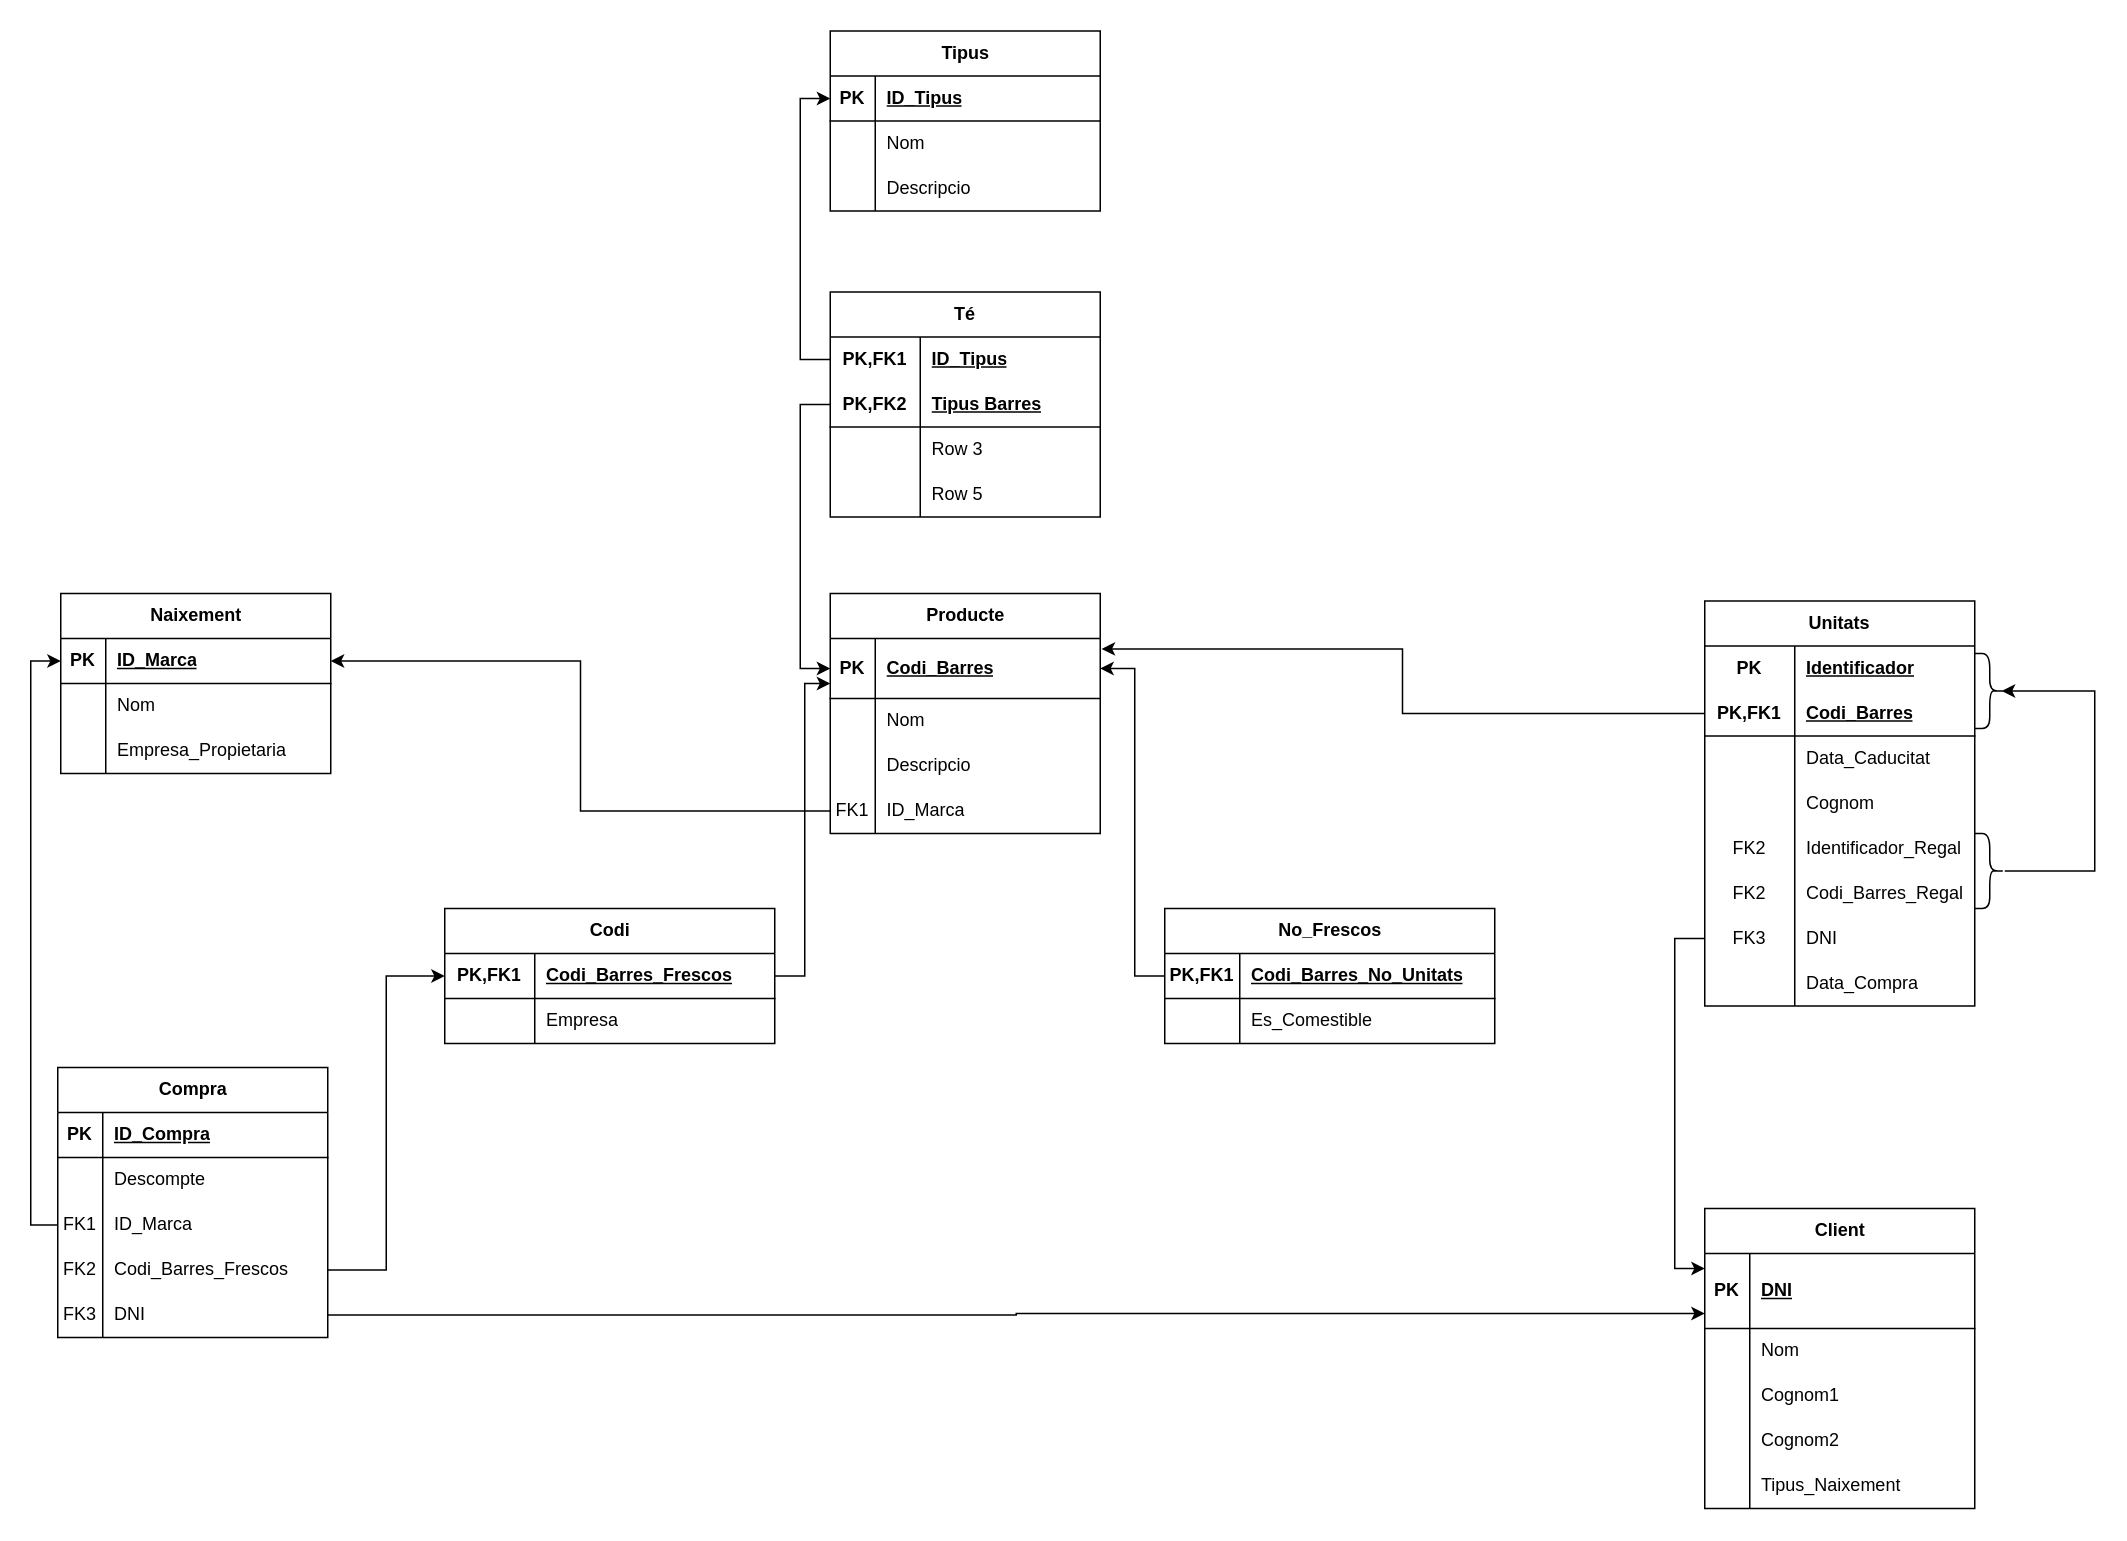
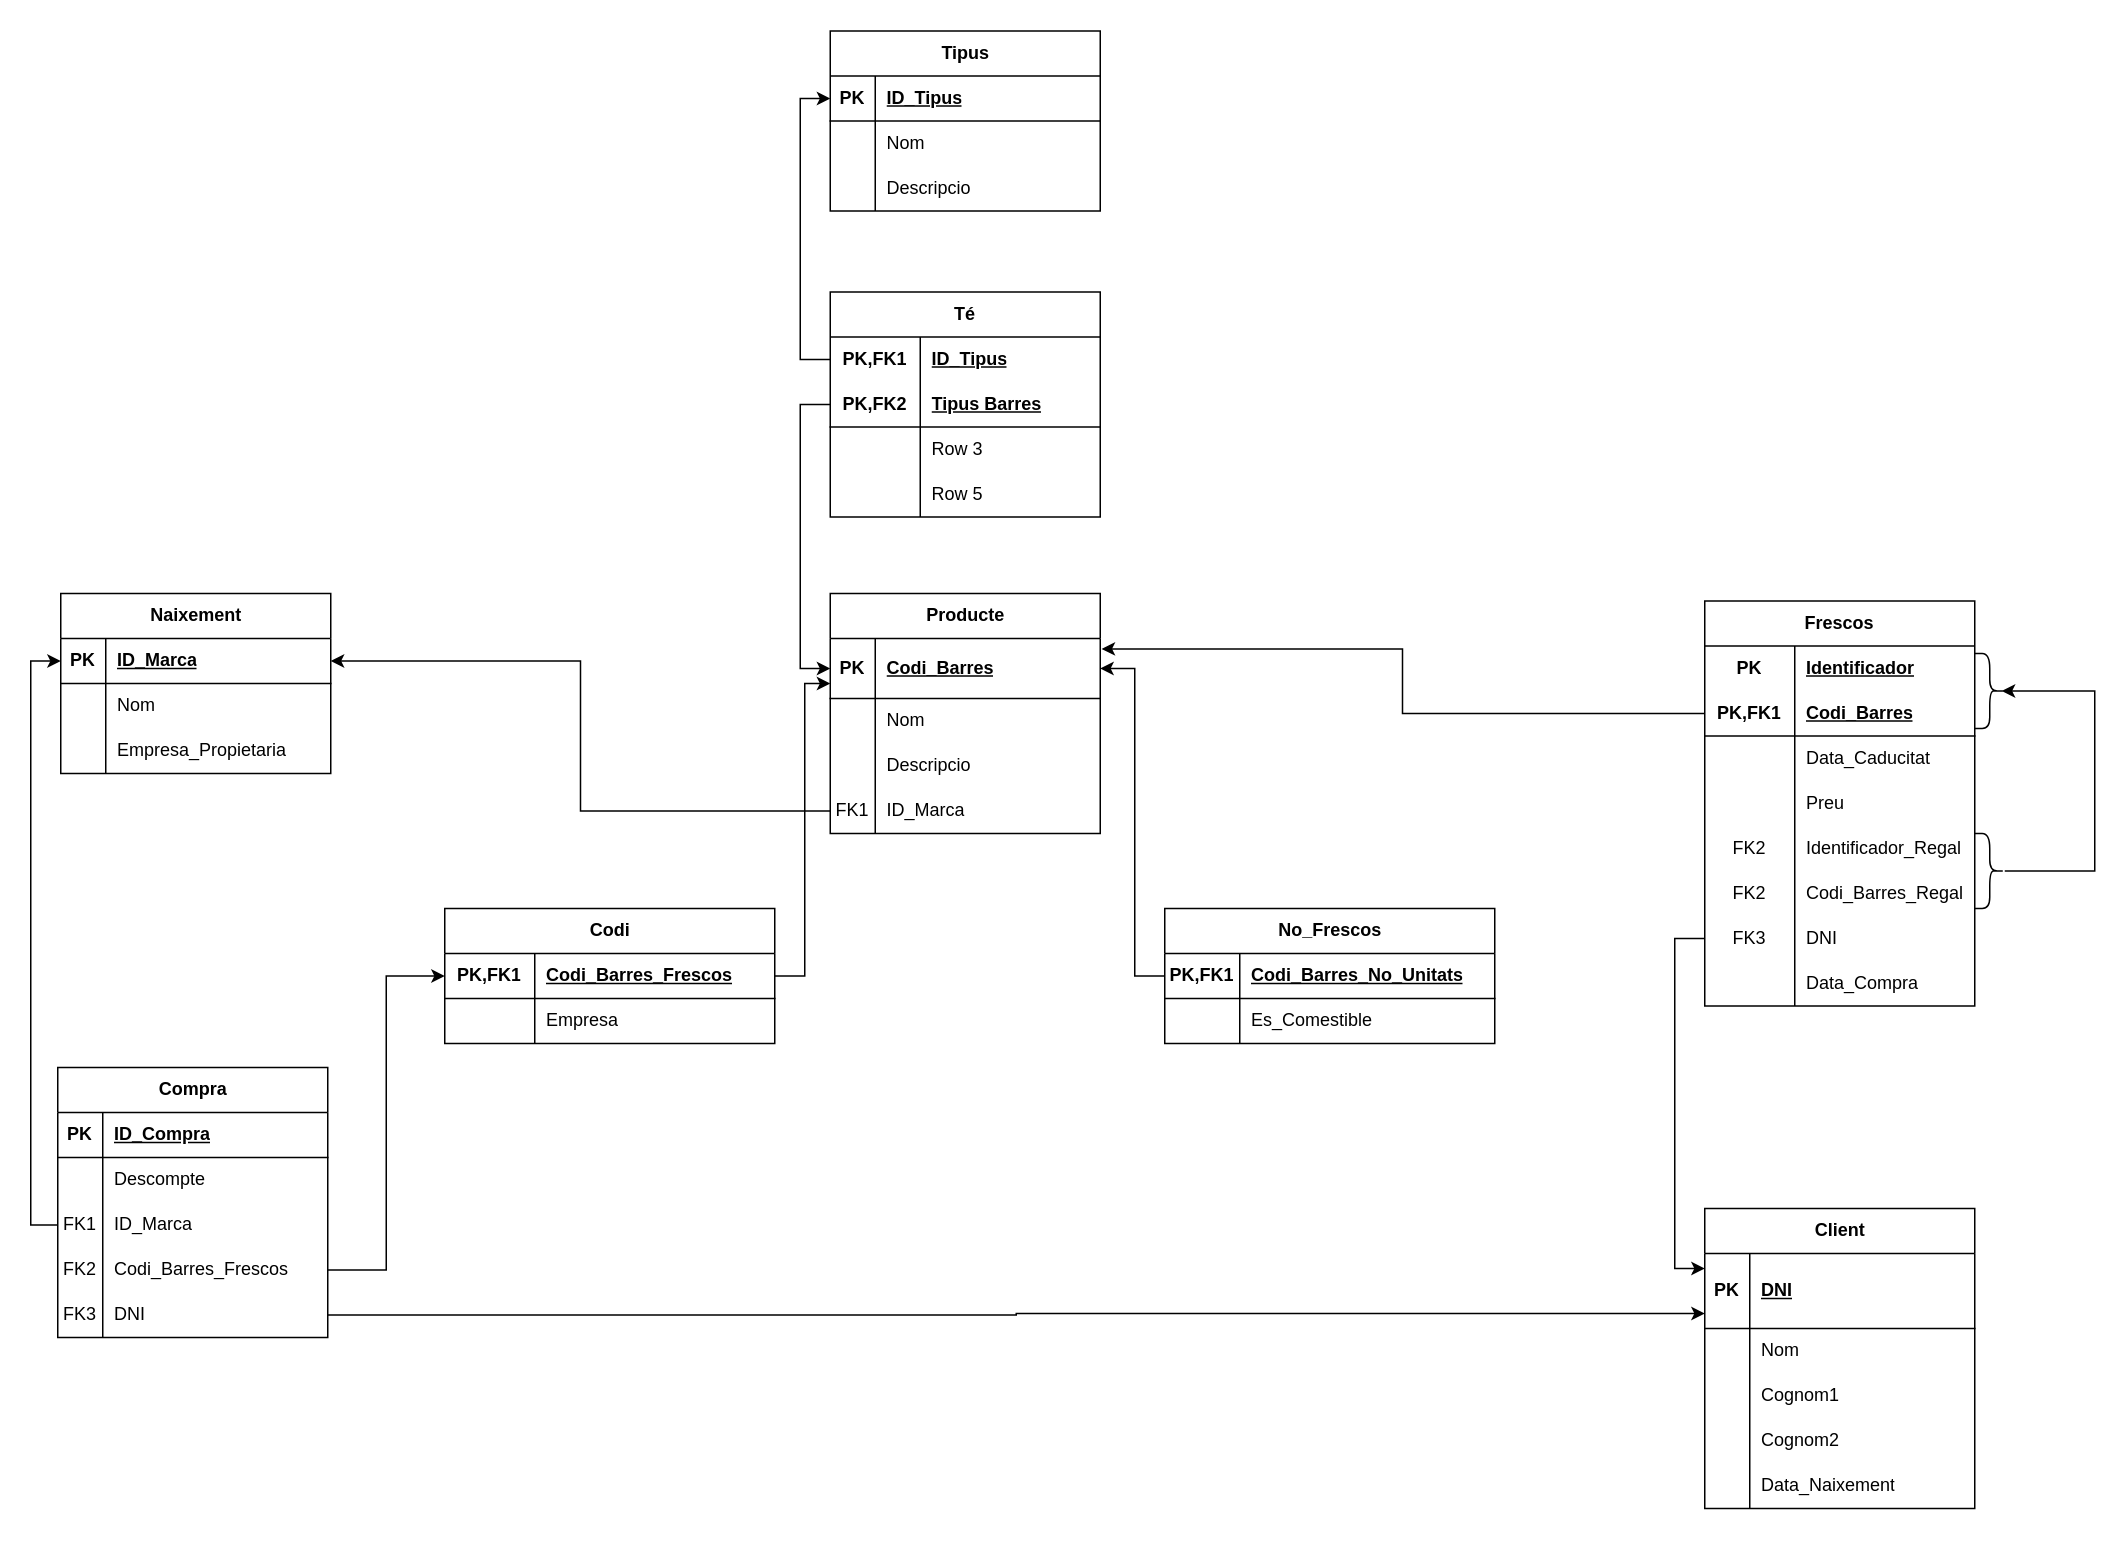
(1840, 623) -> (1840, 623)
(1837, 803) -> (1827, 803)
(1833, 1486) -> (1830, 1486)
